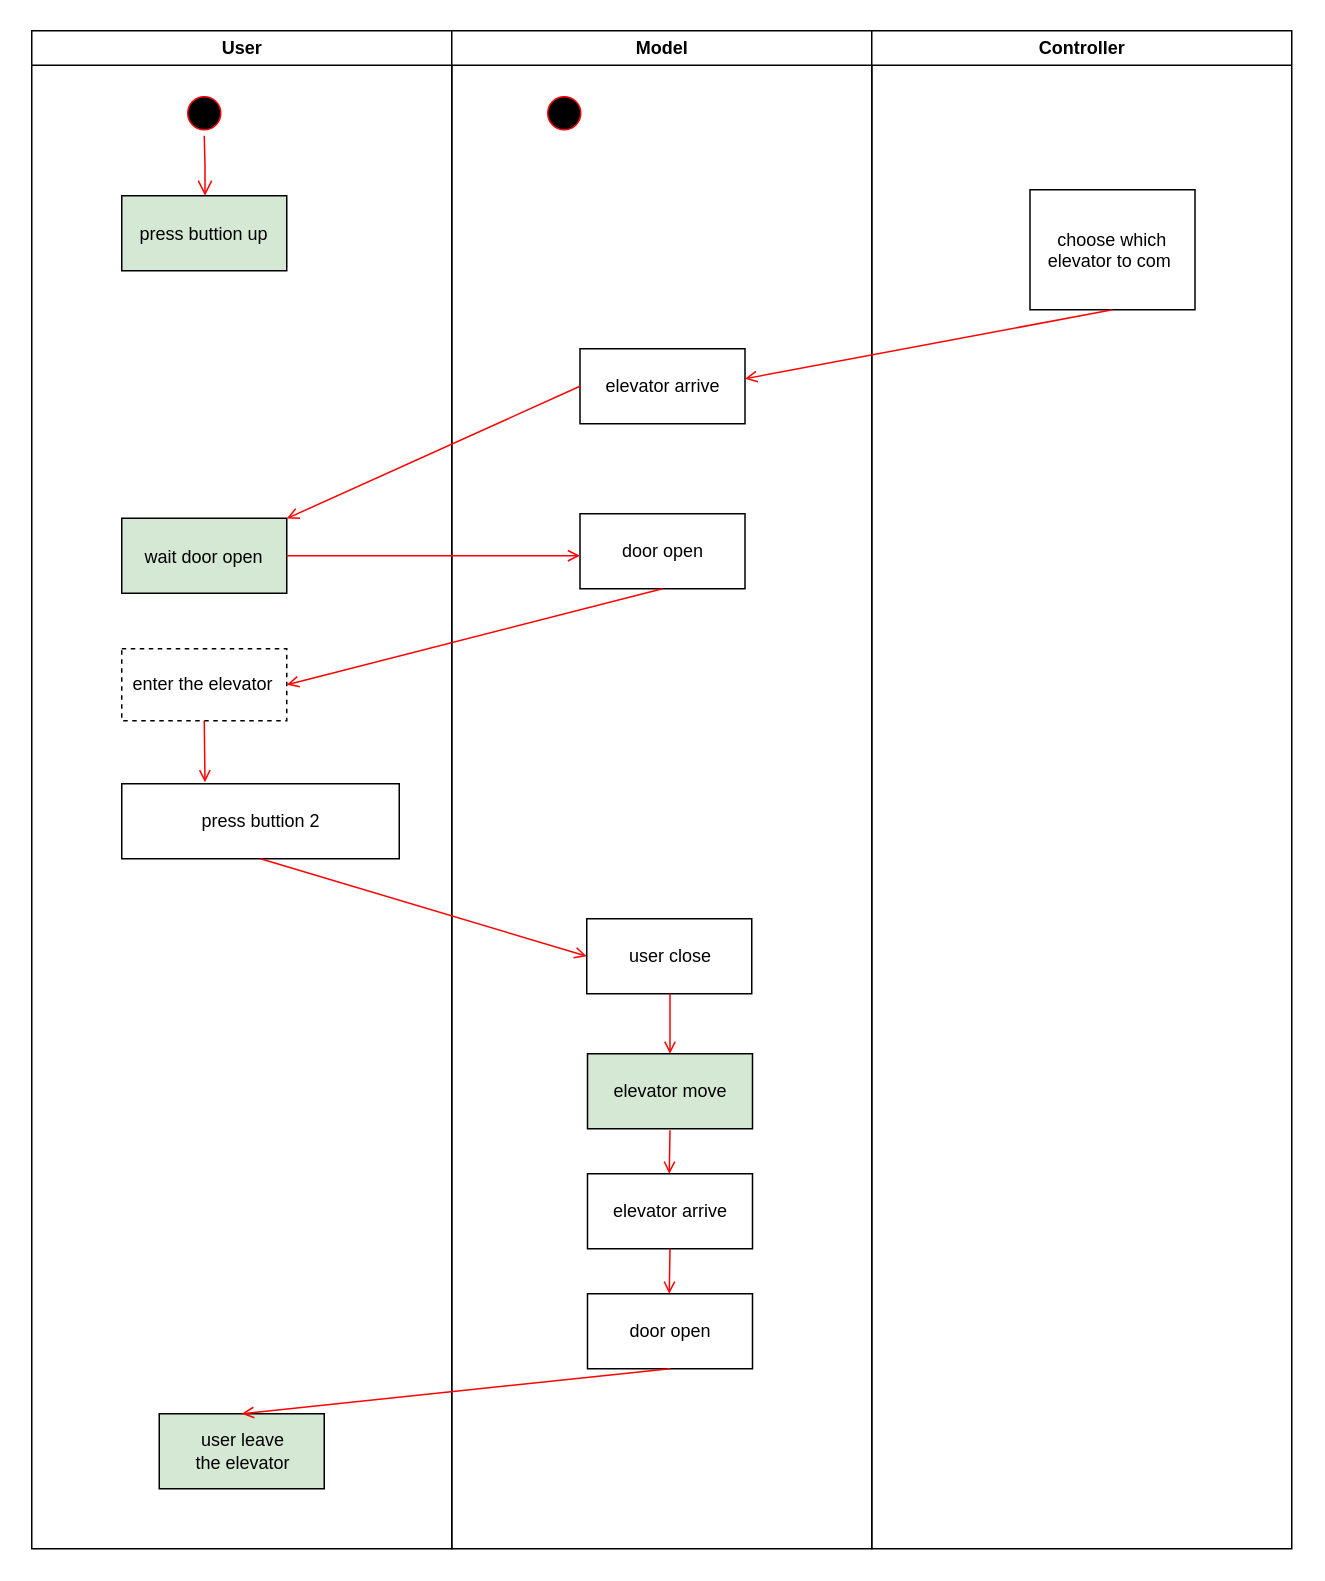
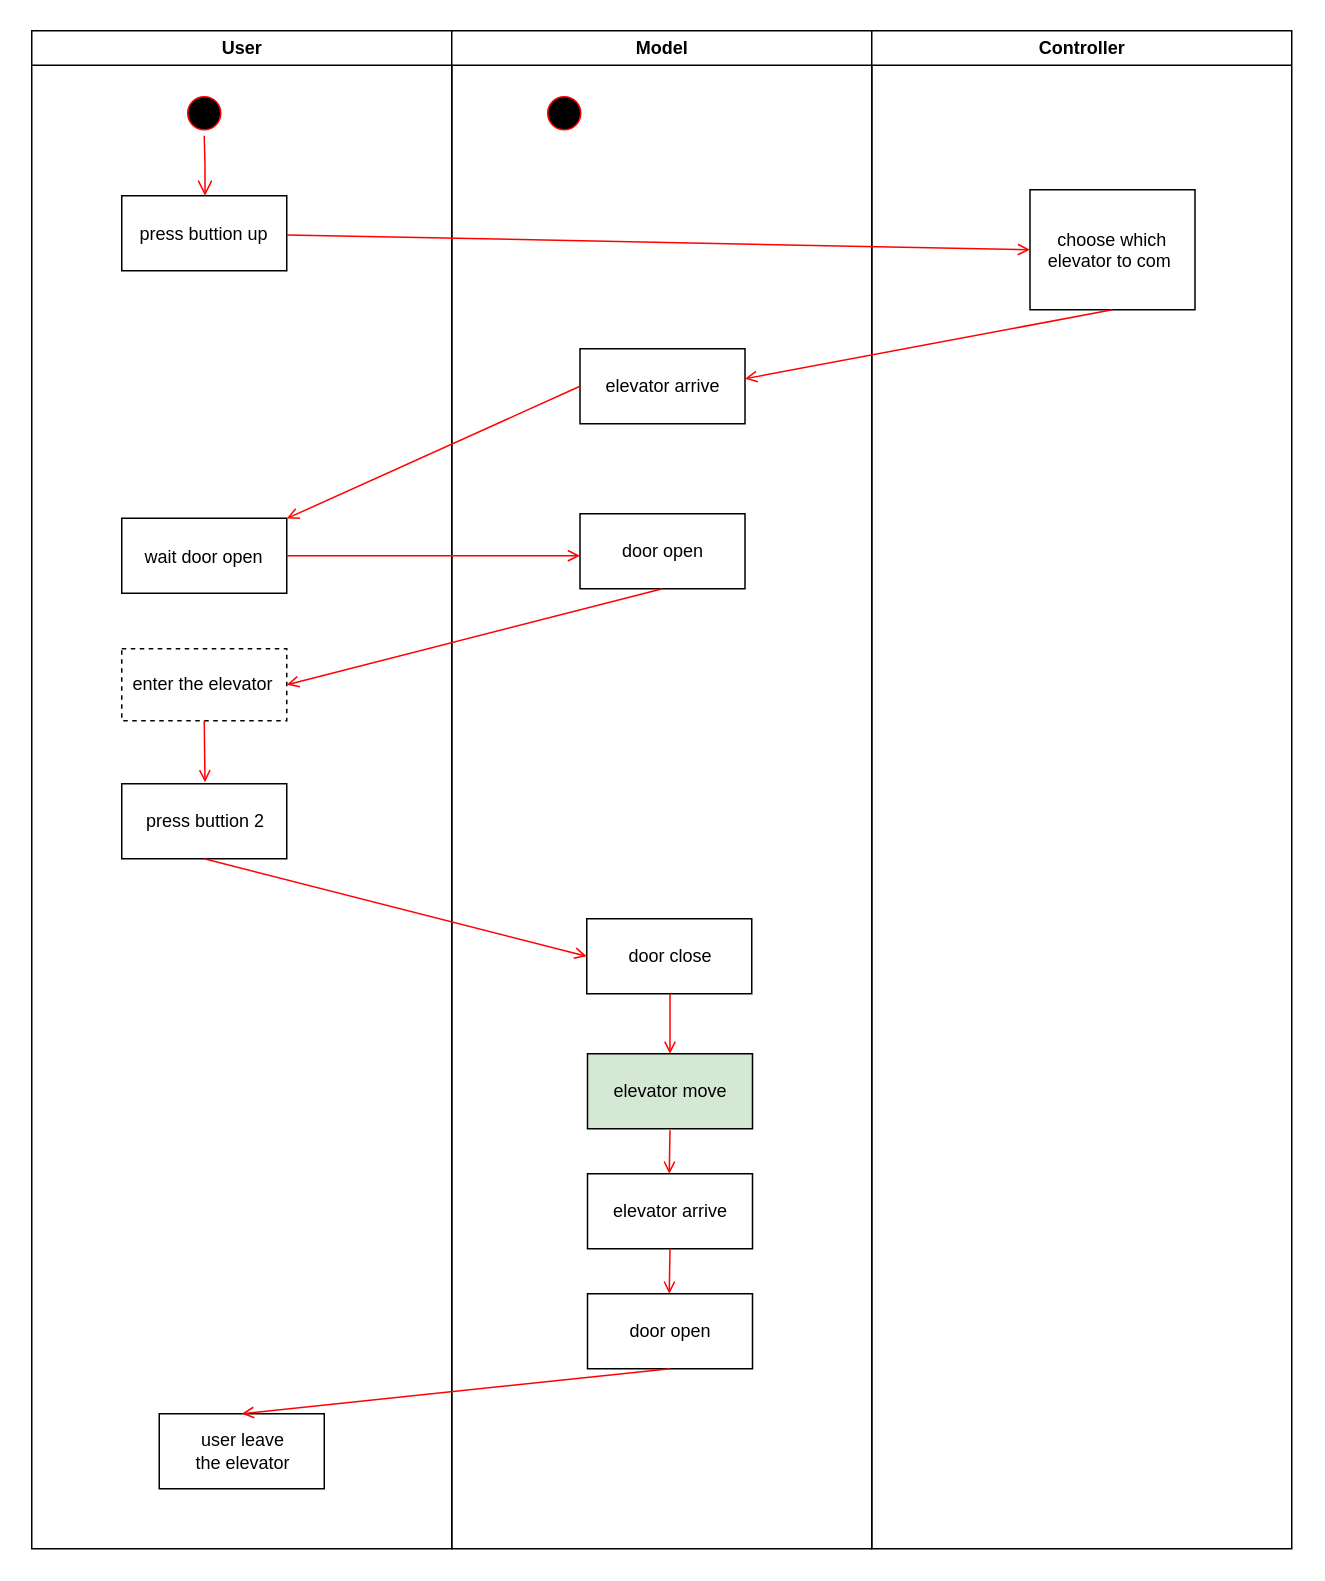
(204, 233) -> (204, 233)
none -> (656, 242)
(204, 556) -> (204, 556)
(260, 821) -> (204, 821)
(671, 956) -> (671, 956)
(242, 1451) -> (242, 1451)
